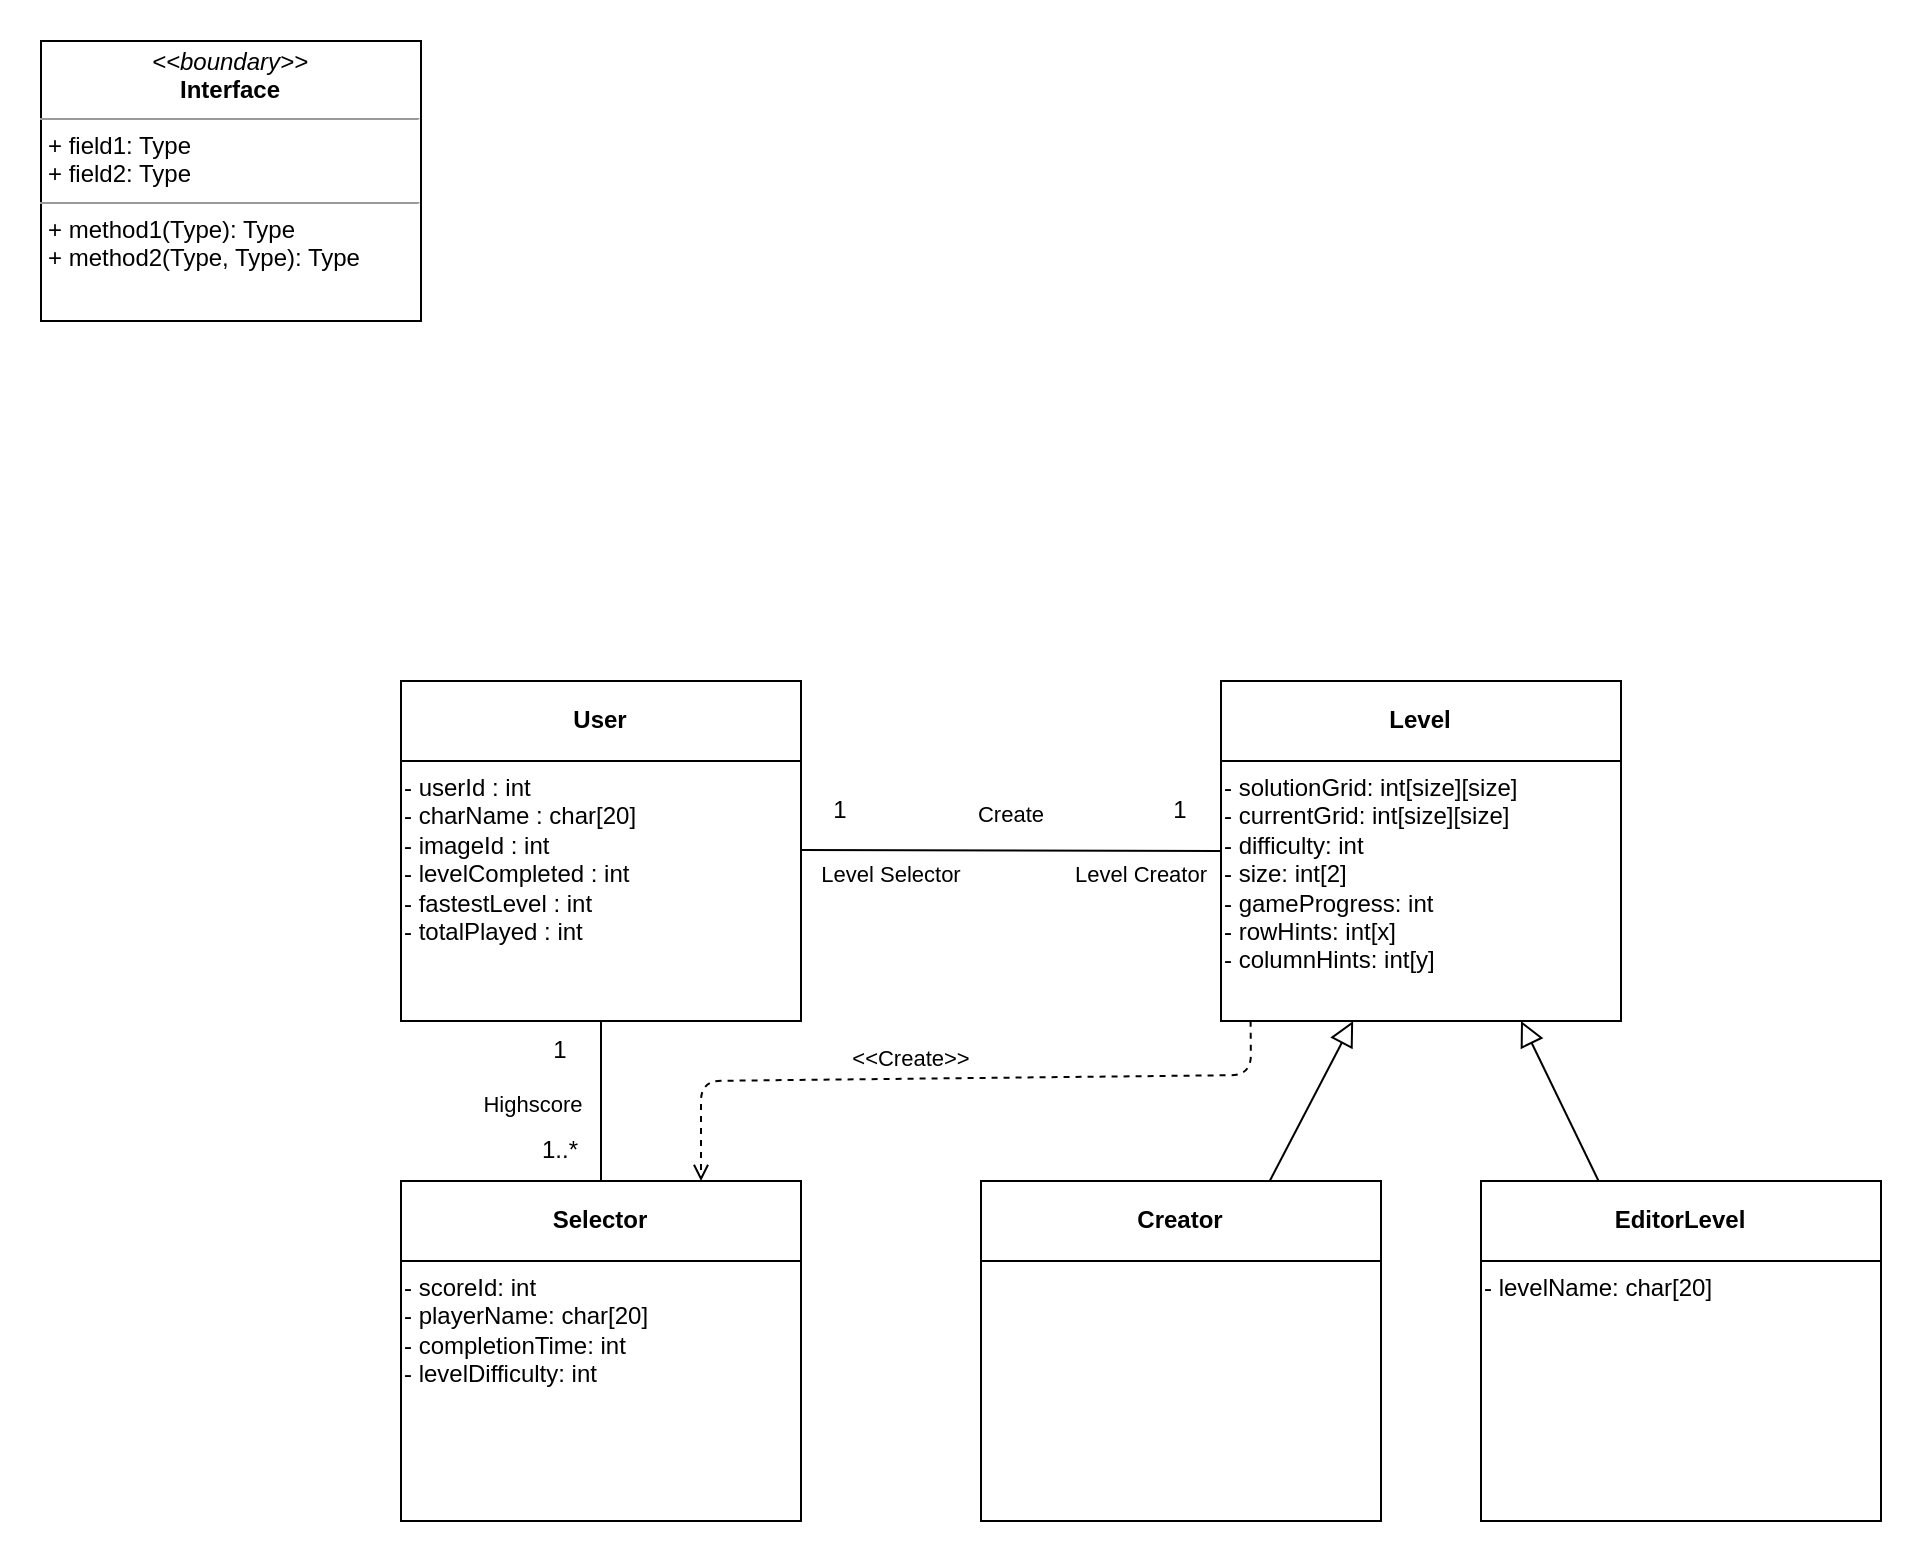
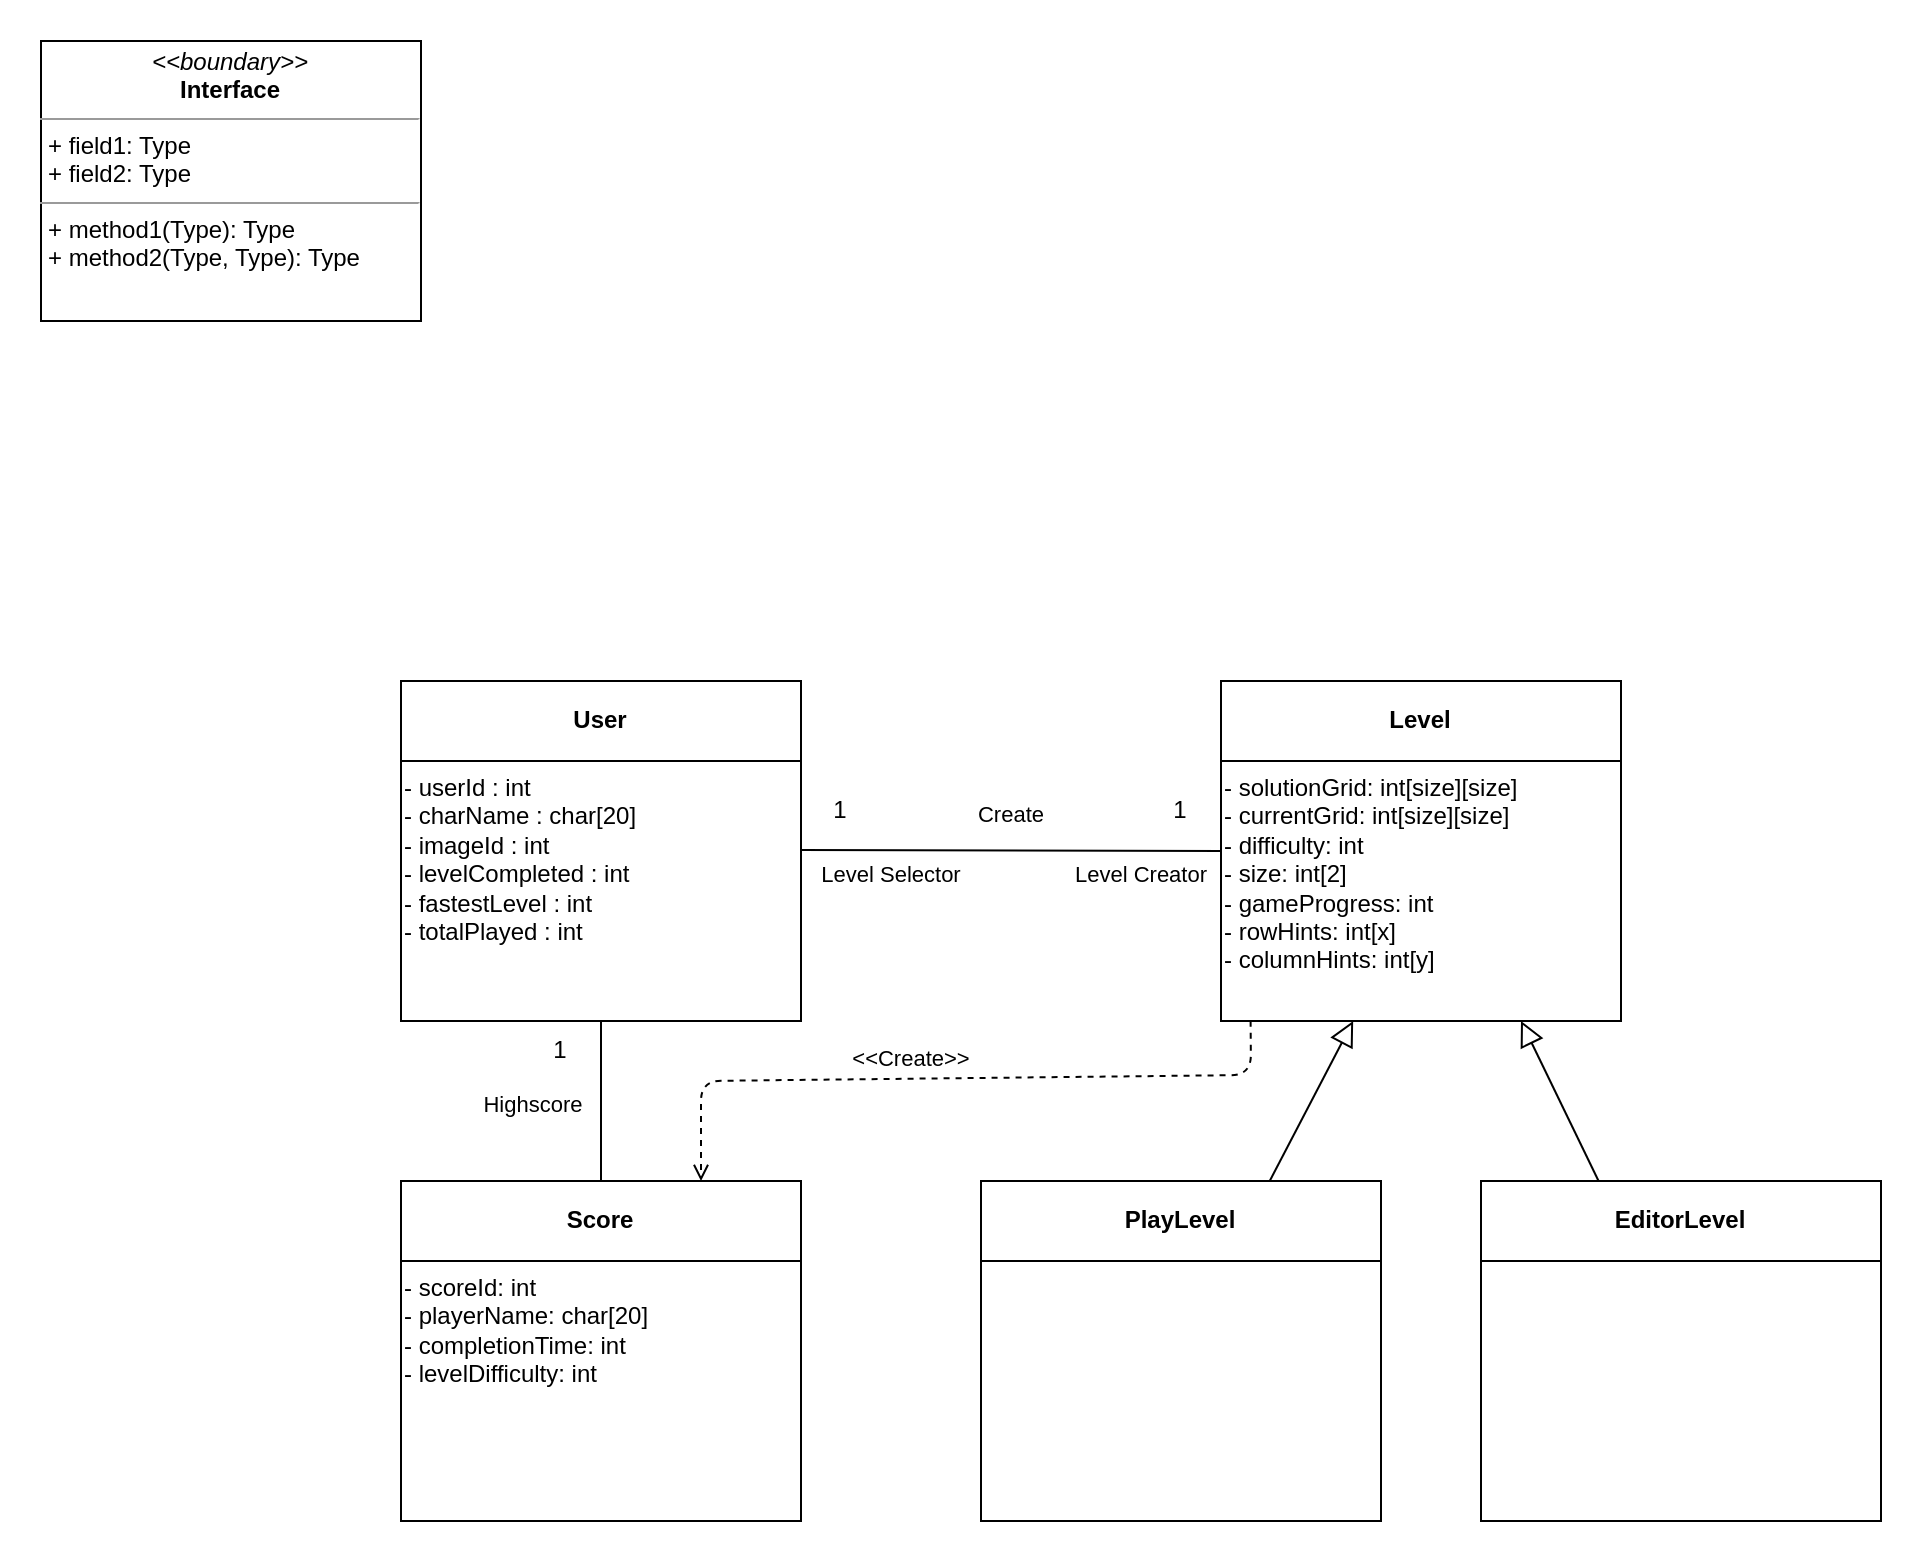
(561, 1151) -> none
(601, 1221) -> (601, 1221)
(1181, 1221) -> (1181, 1221)
(1681, 1391) -> none
